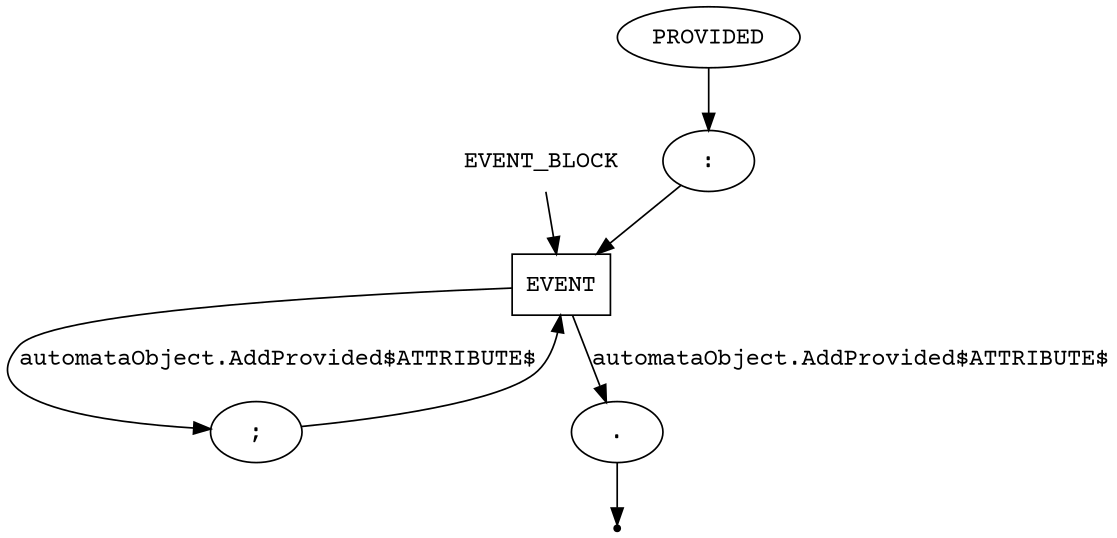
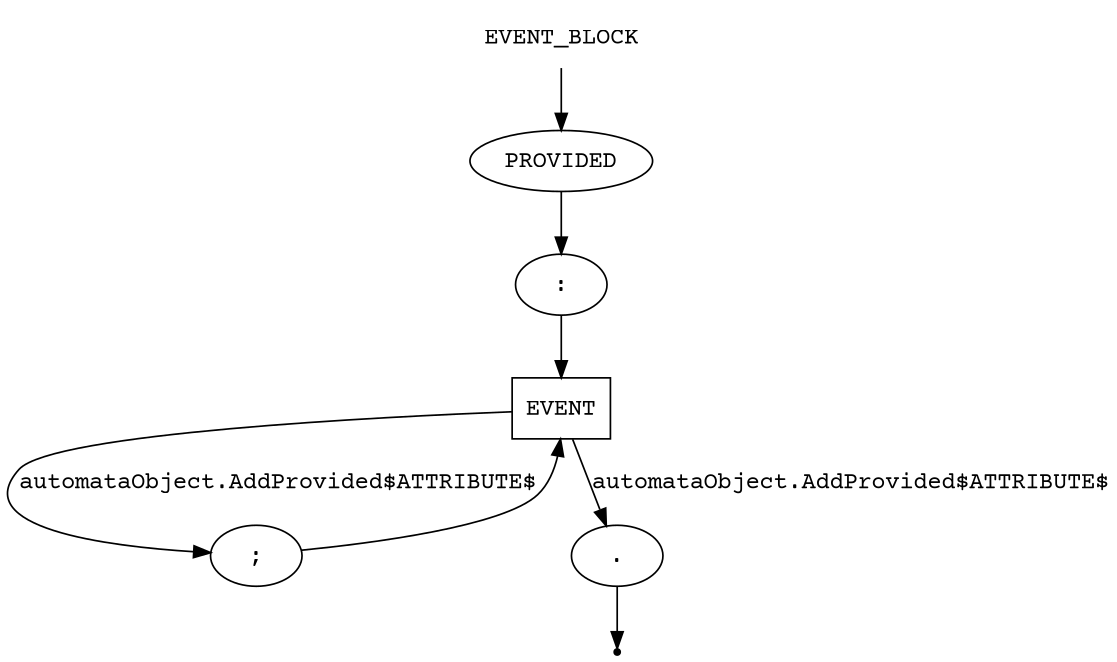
(550, 214) -> (561, 91)
